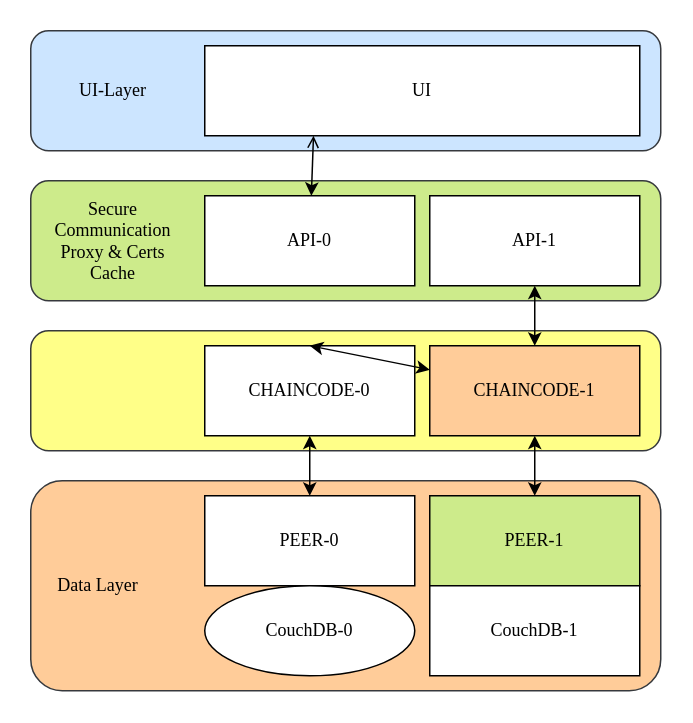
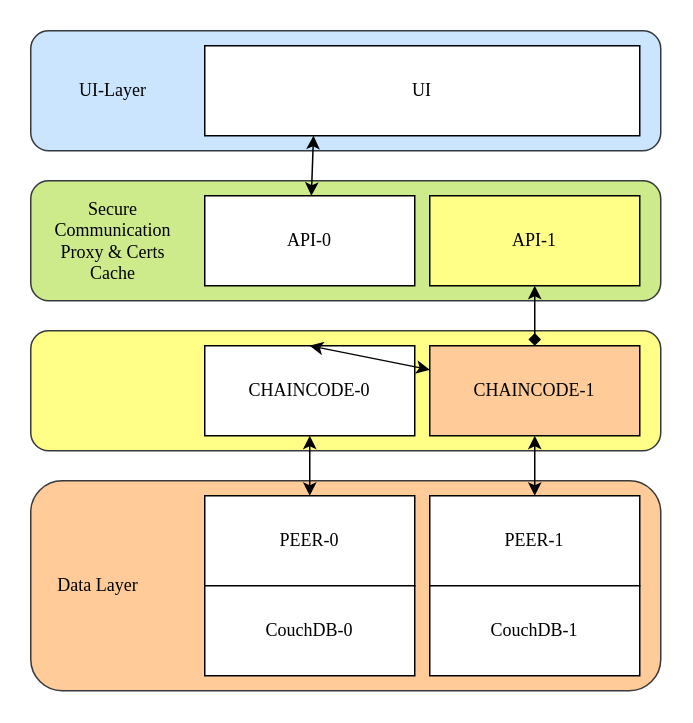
(313, 144) -> (313, 147)
(535, 241) -> (535, 241)
(535, 334) -> (535, 333)
(535, 541) -> (535, 541)
(310, 631) -> (310, 631)
